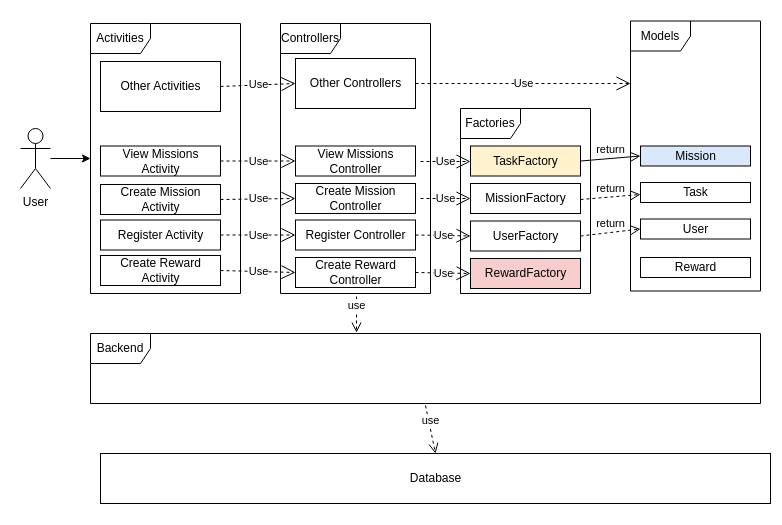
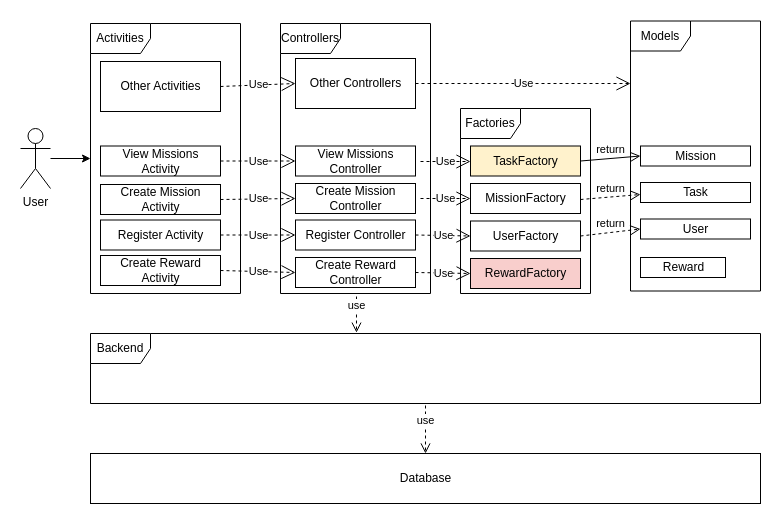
(696, 156) -> (696, 156)
(696, 268) -> (683, 268)
(436, 479) -> (426, 479)
